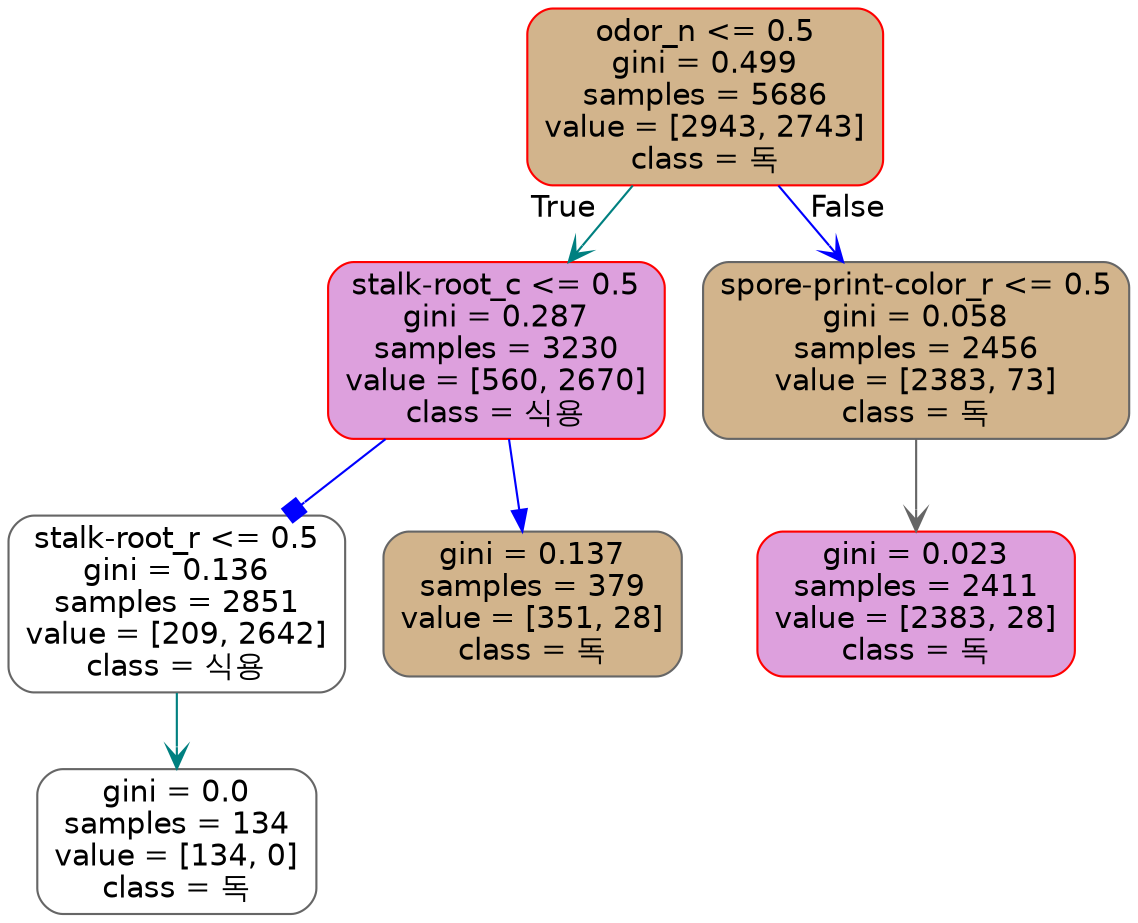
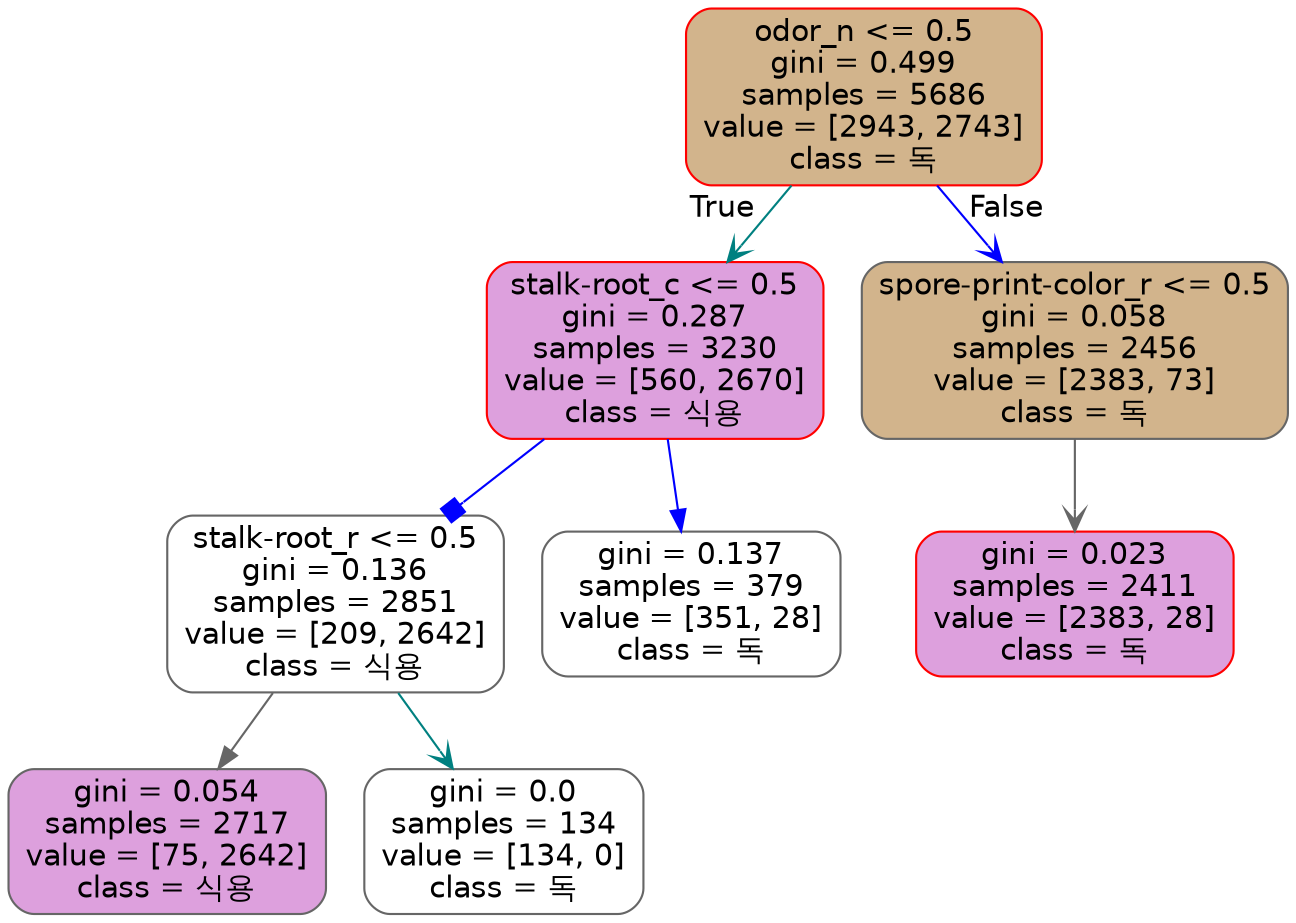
(533, 604) -> (691, 604)
none -> (167, 842)
